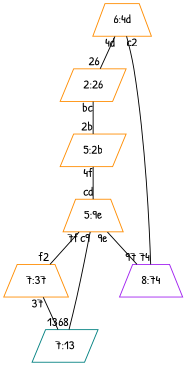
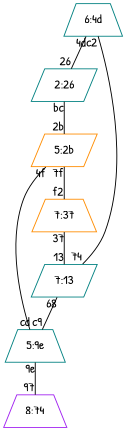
(122, 20) -> (93, 20)
(93, 85) -> (64, 85)
(144, 150) -> (117, 153)
(93, 216) -> (35, 346)
(65, 248) -> (64, 183)
